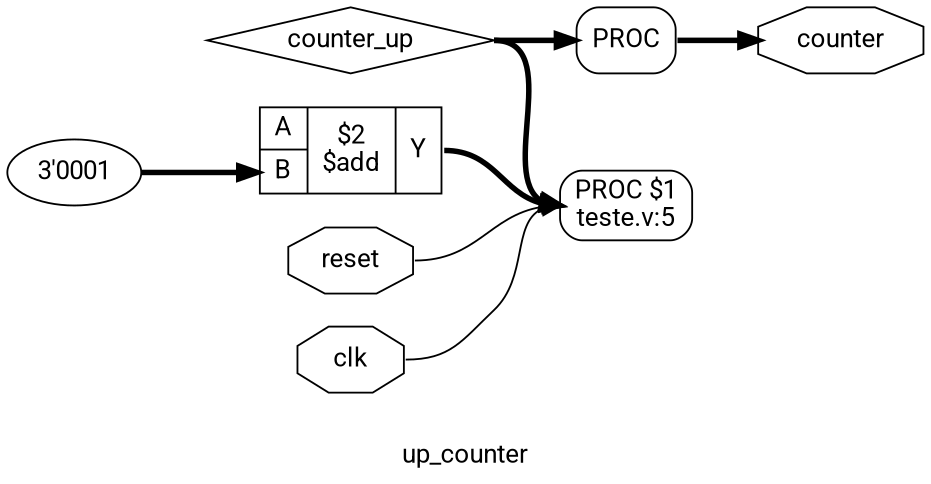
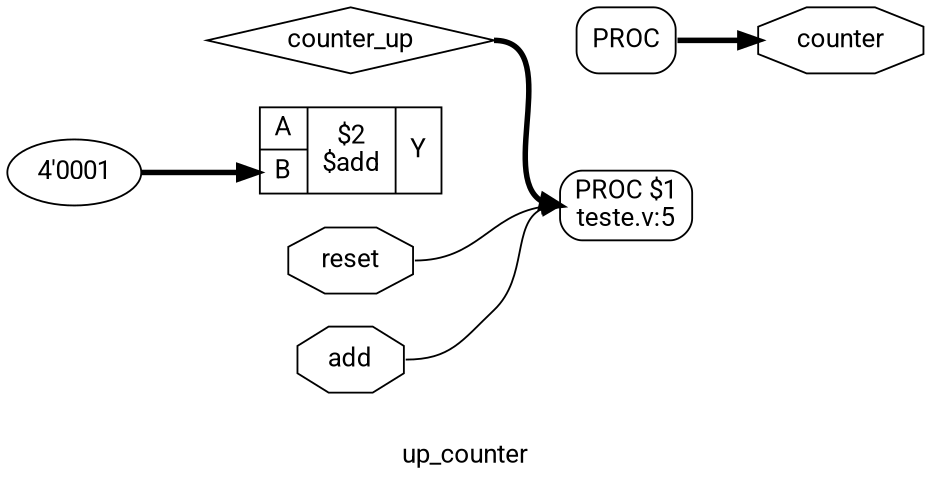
(525, 40) -> none
(74, 172) -> (74, 172)
(495, 172) -> none
(351, 360) -> (351, 360)
